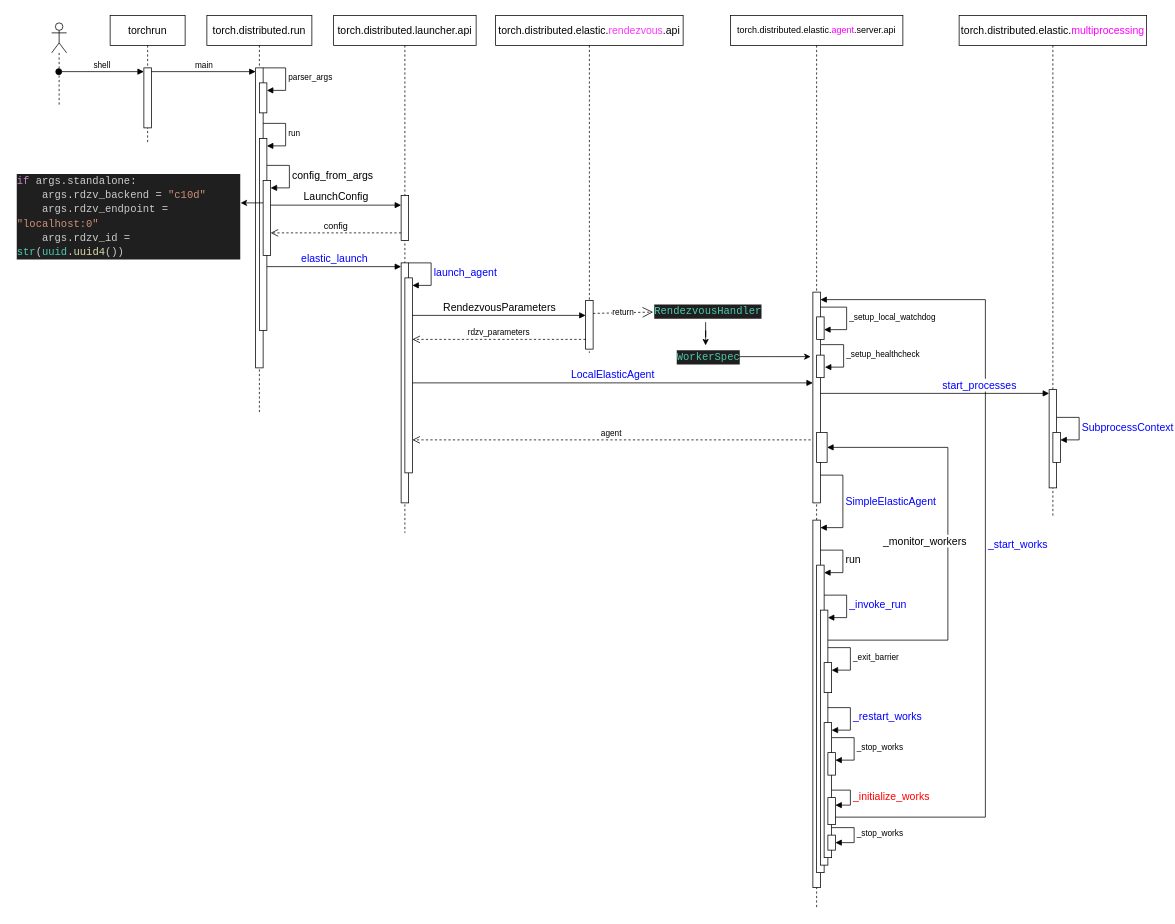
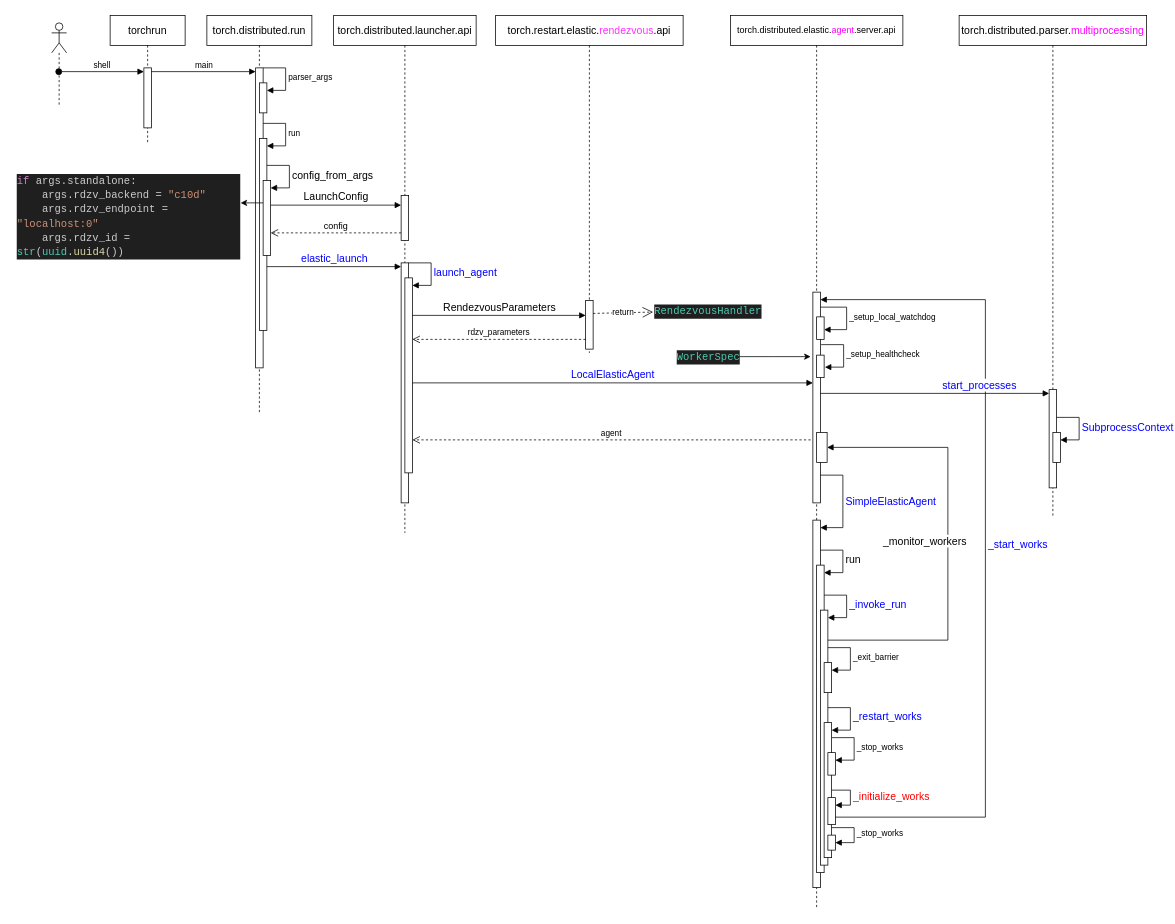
(589, 30) -> (589, 30)
(1053, 30) -> (1053, 30)
(705, 337) -> none
